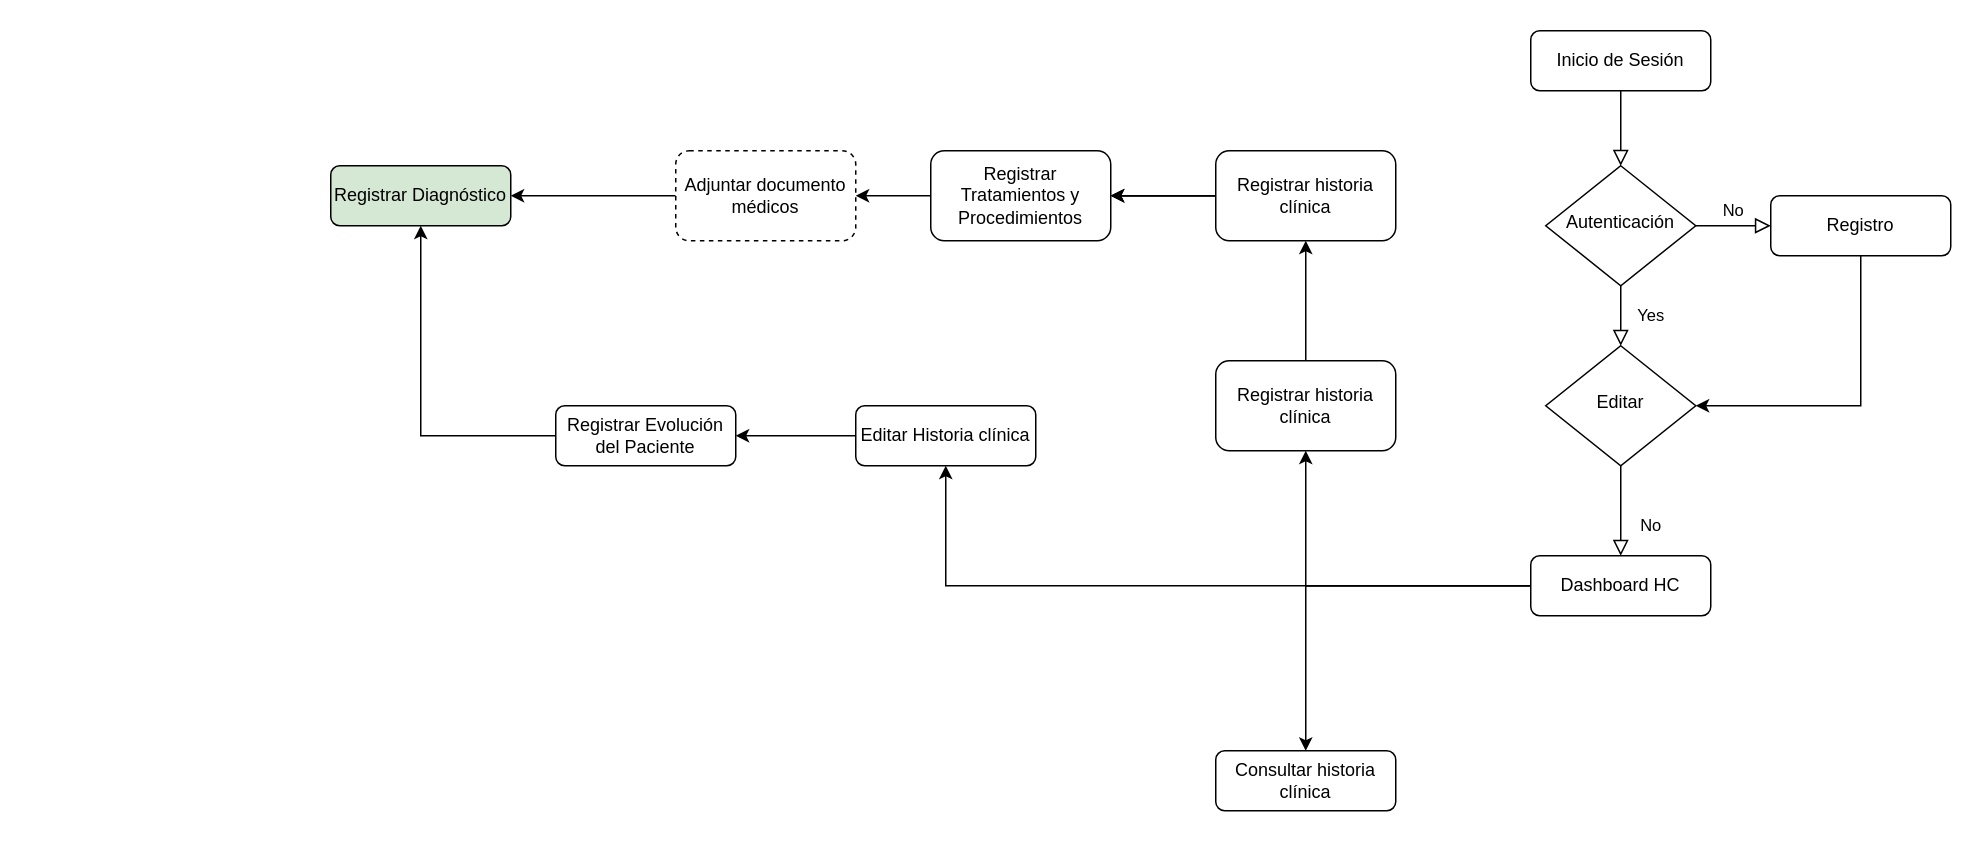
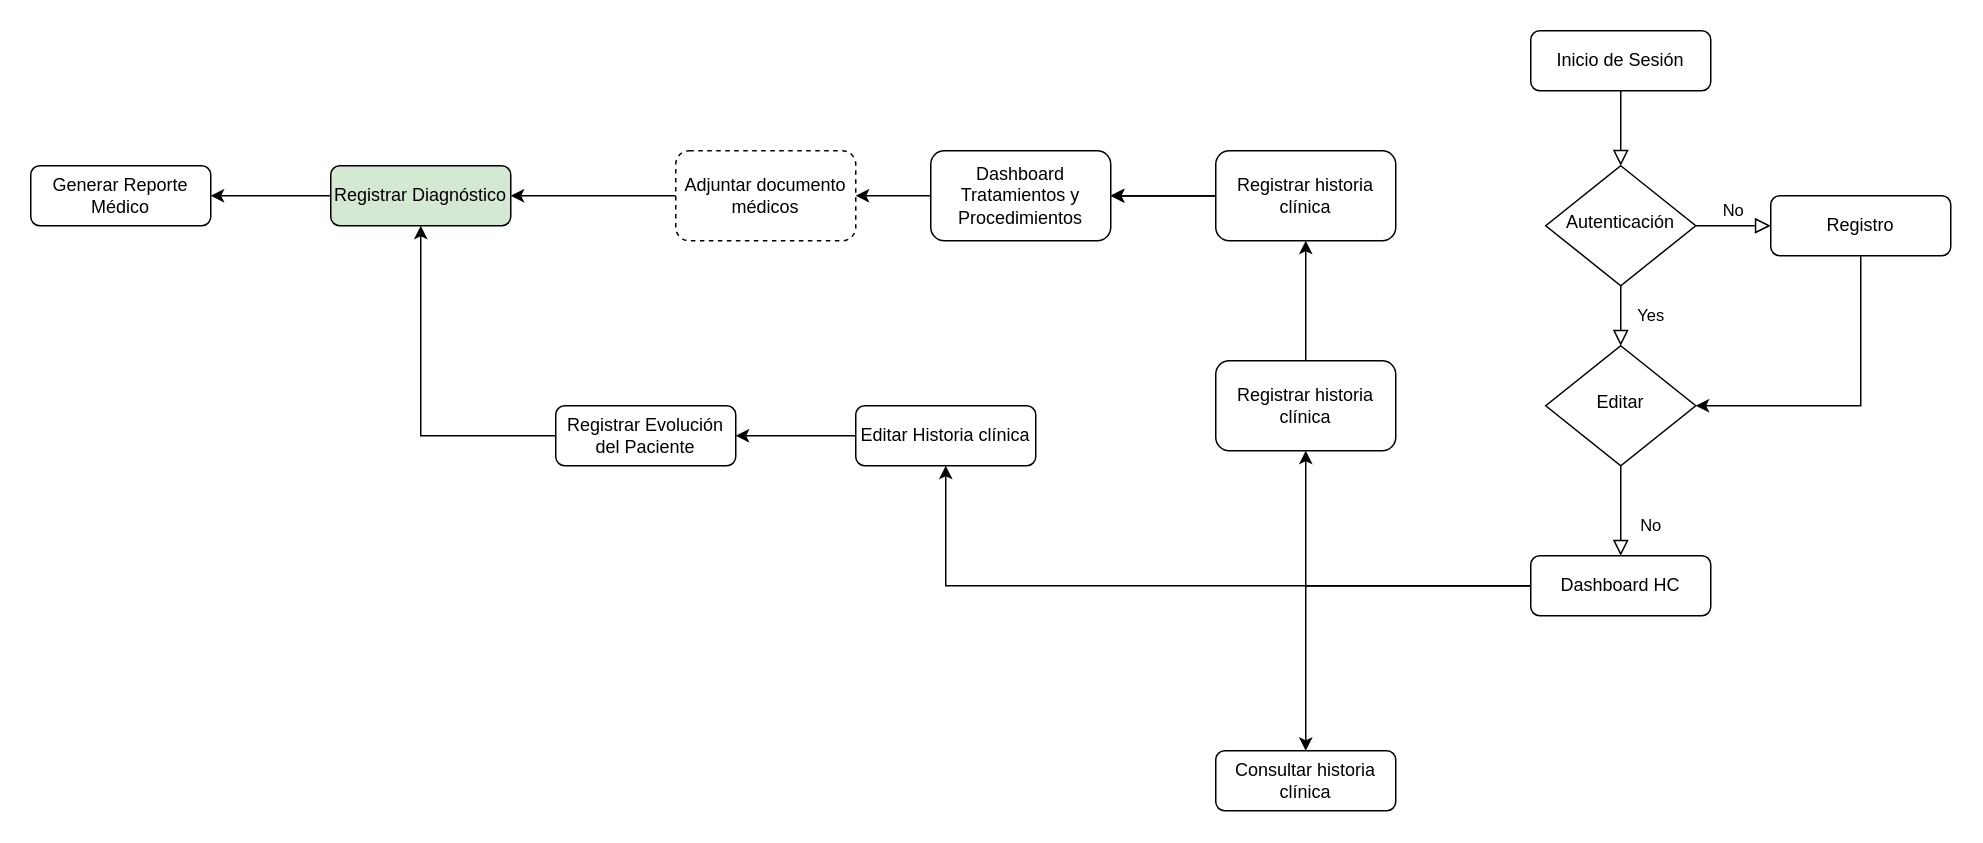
none -> (121, 196)
none -> (276, 196)
(1021, 196) -> (1021, 196)
